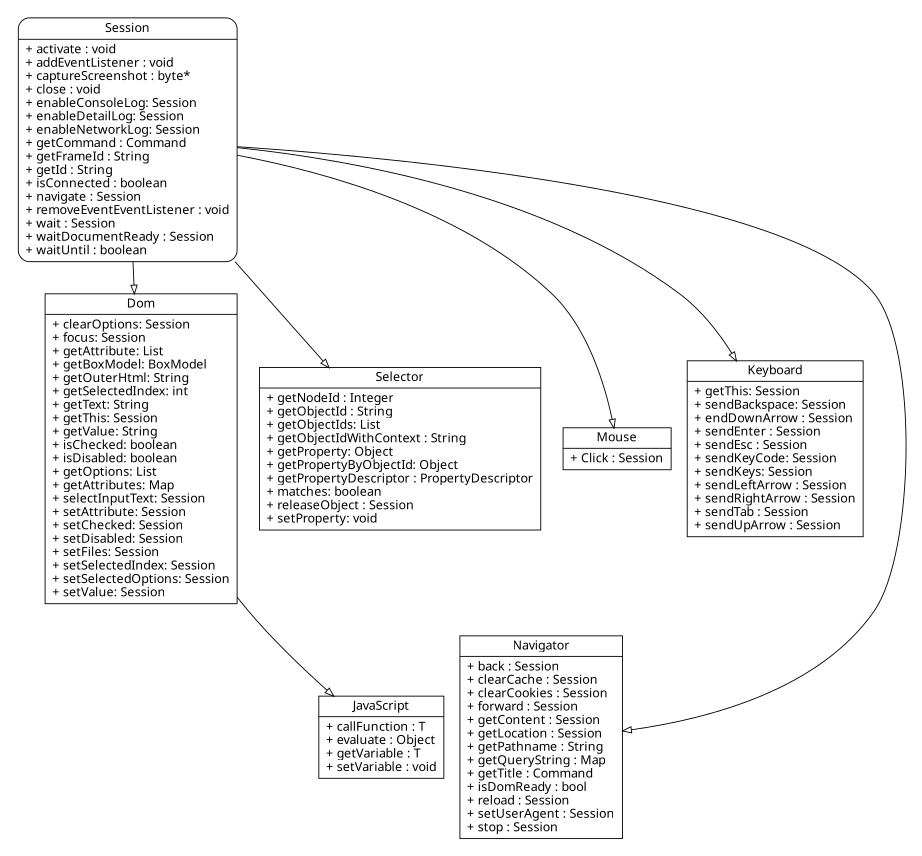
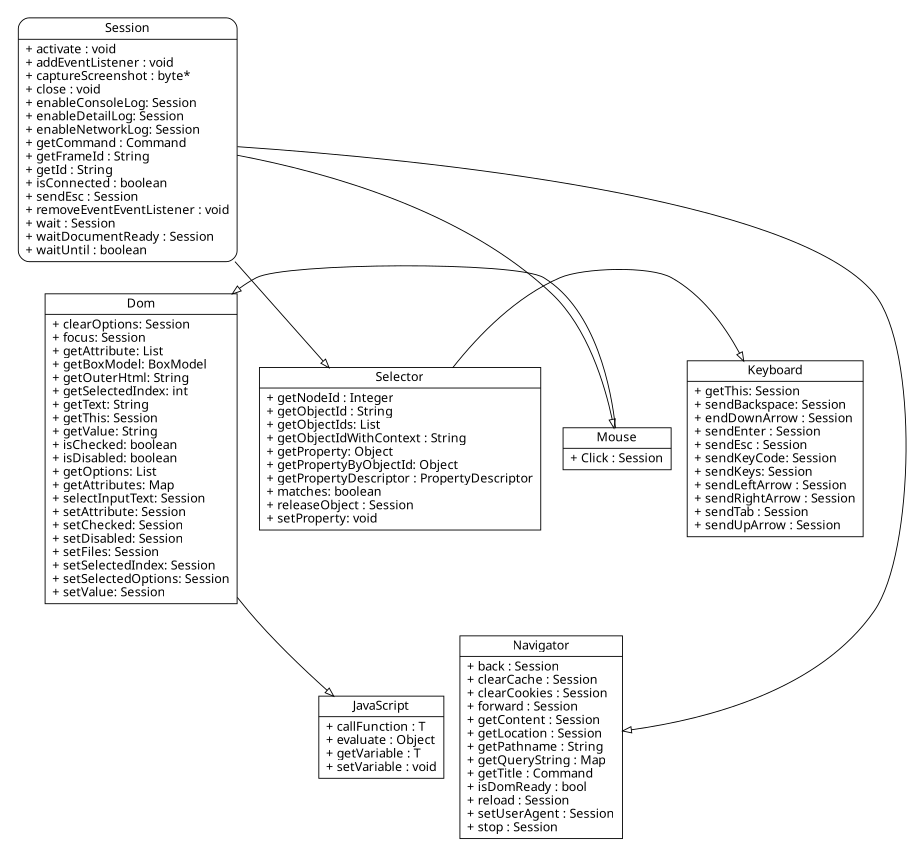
(84, 197) -> (82, 197)
(506, 205) -> (597, 271)
(133, 273) -> (476, 268)
